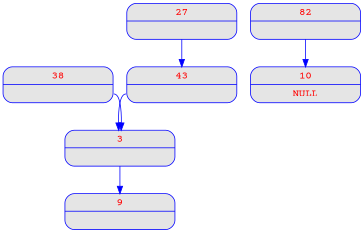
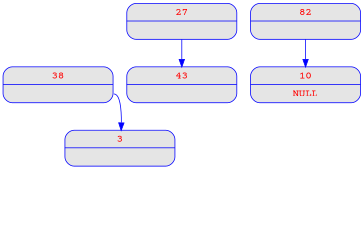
(119, 107) -> none
(120, 212) -> none
